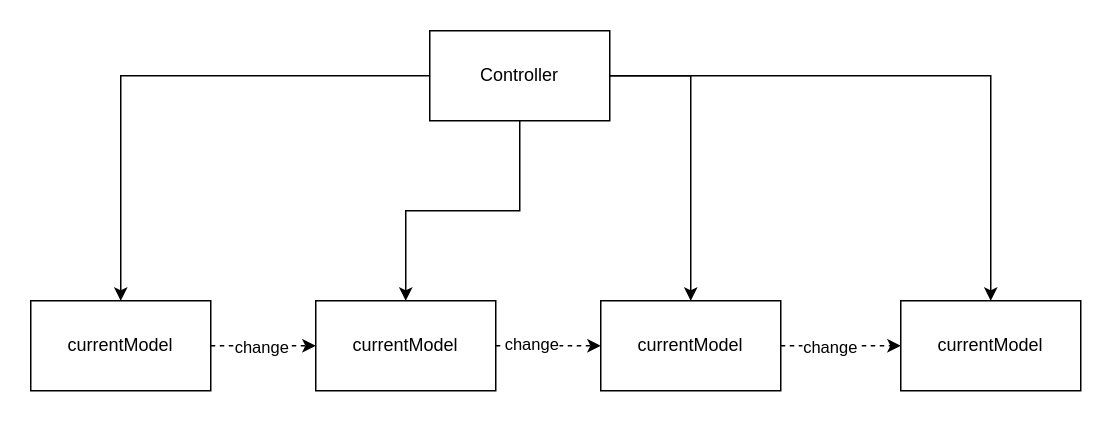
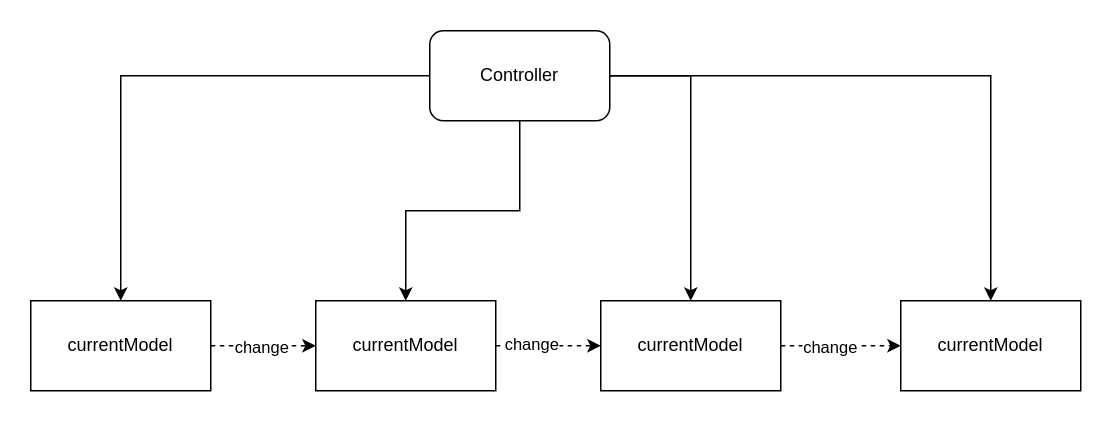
(520, 76) -> (520, 76)
